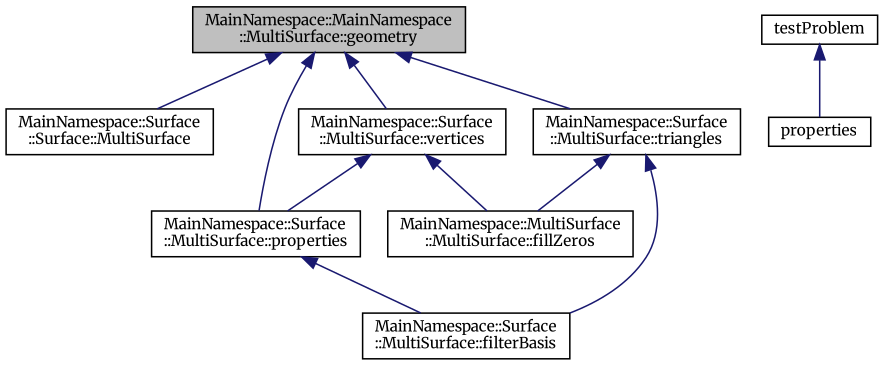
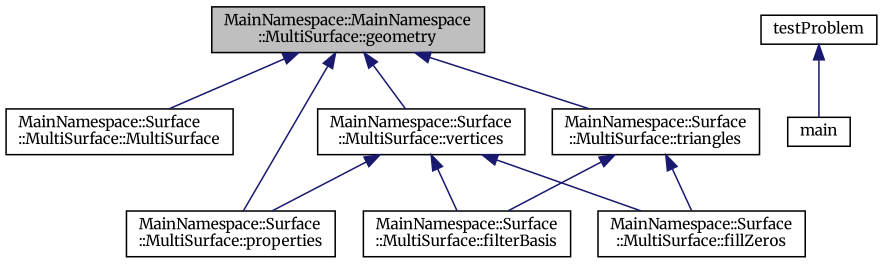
(110, 132) -> (120, 132)
(820, 132) -> (819, 132)
(510, 234) -> (702, 234)
(368, 288) -> (447, 190)
